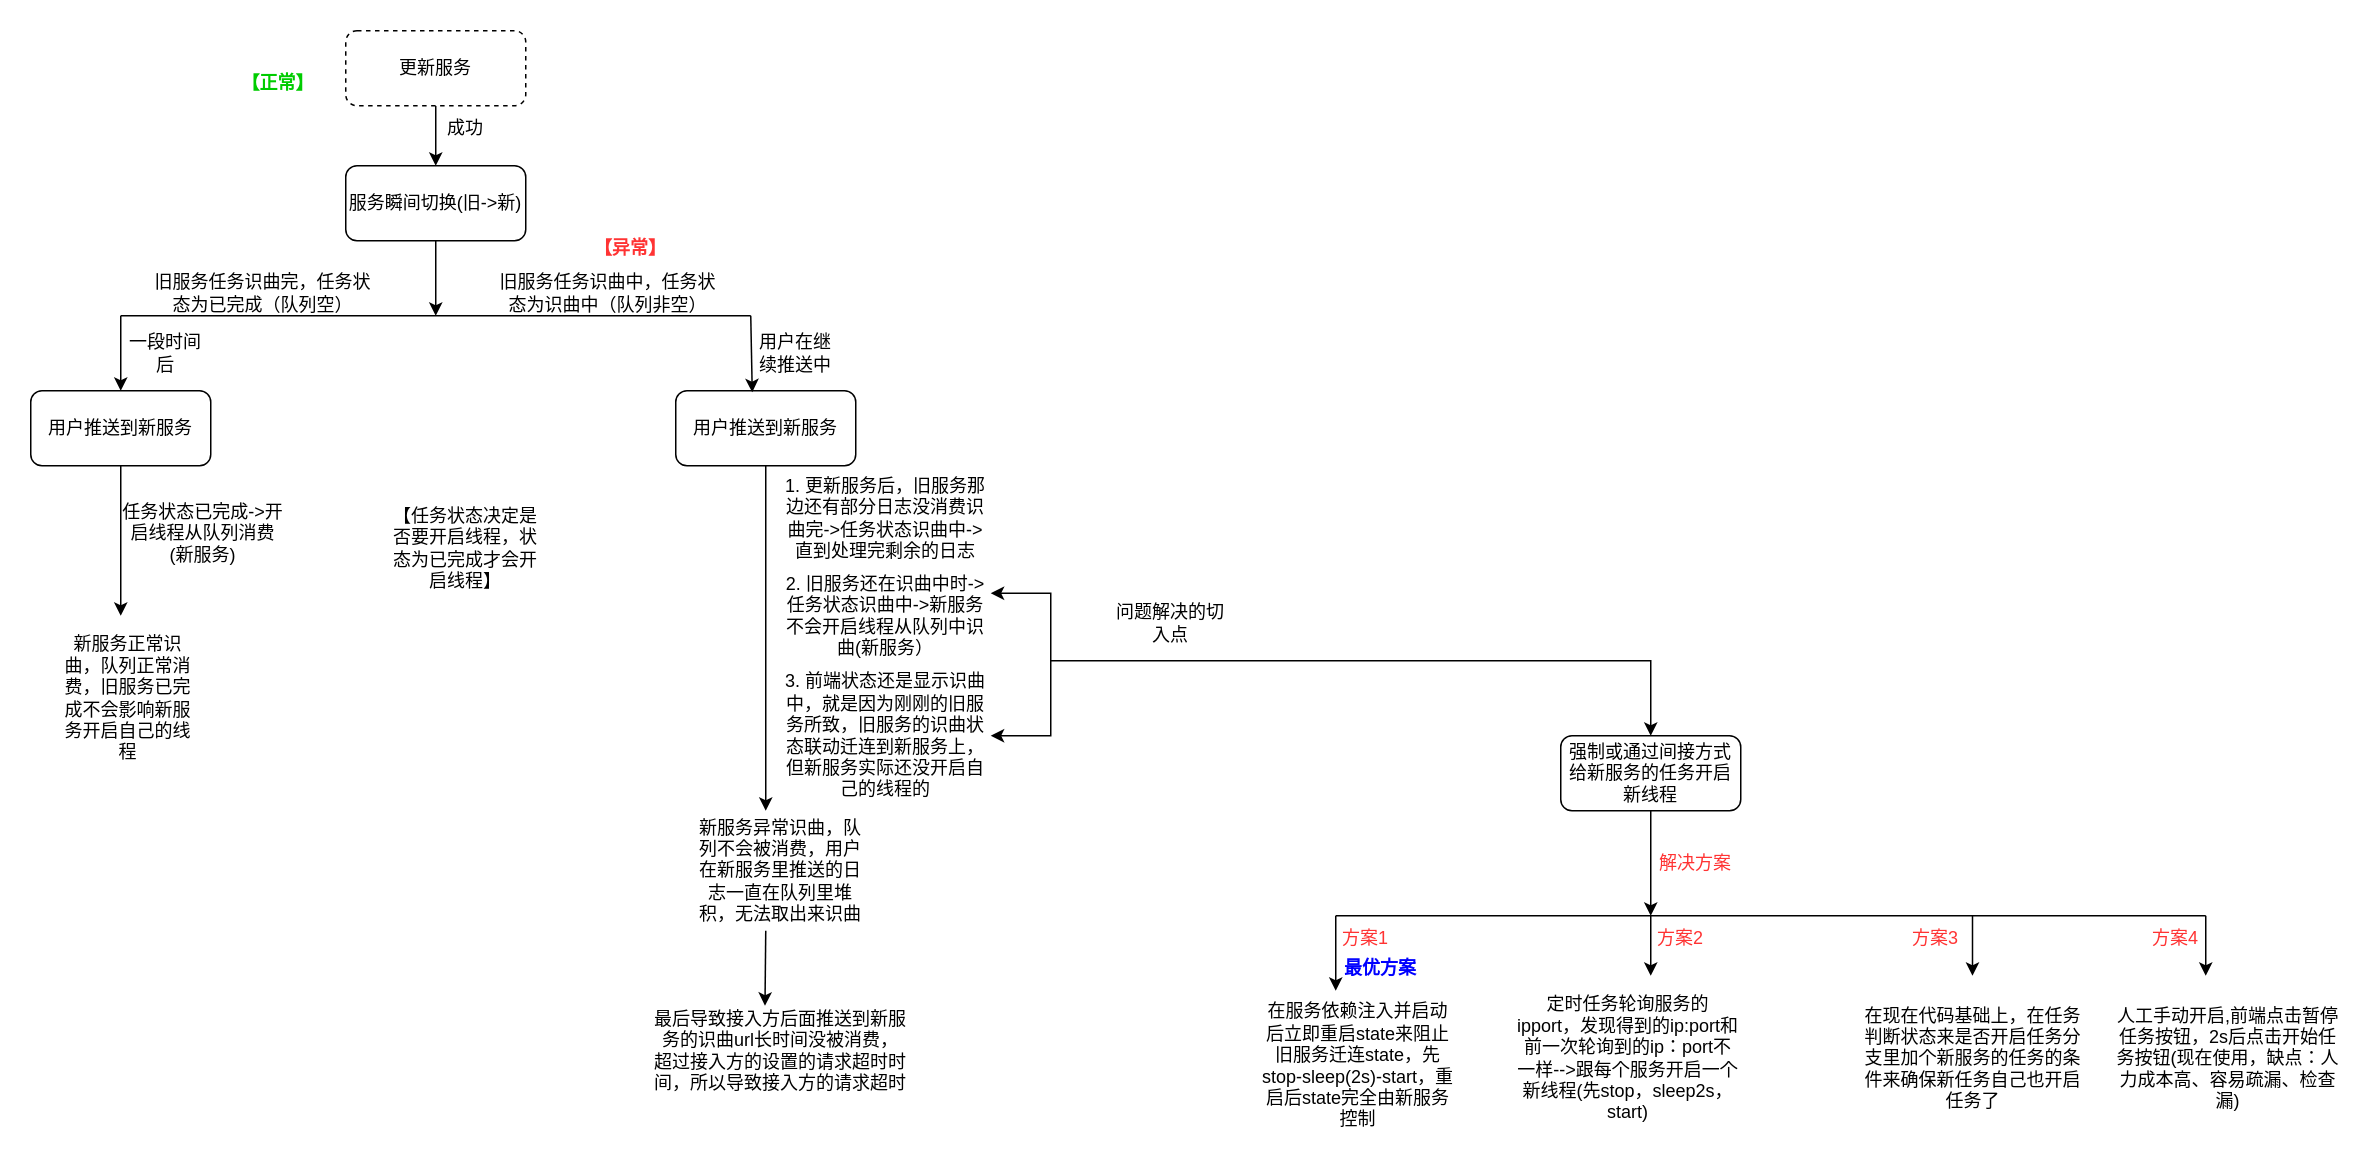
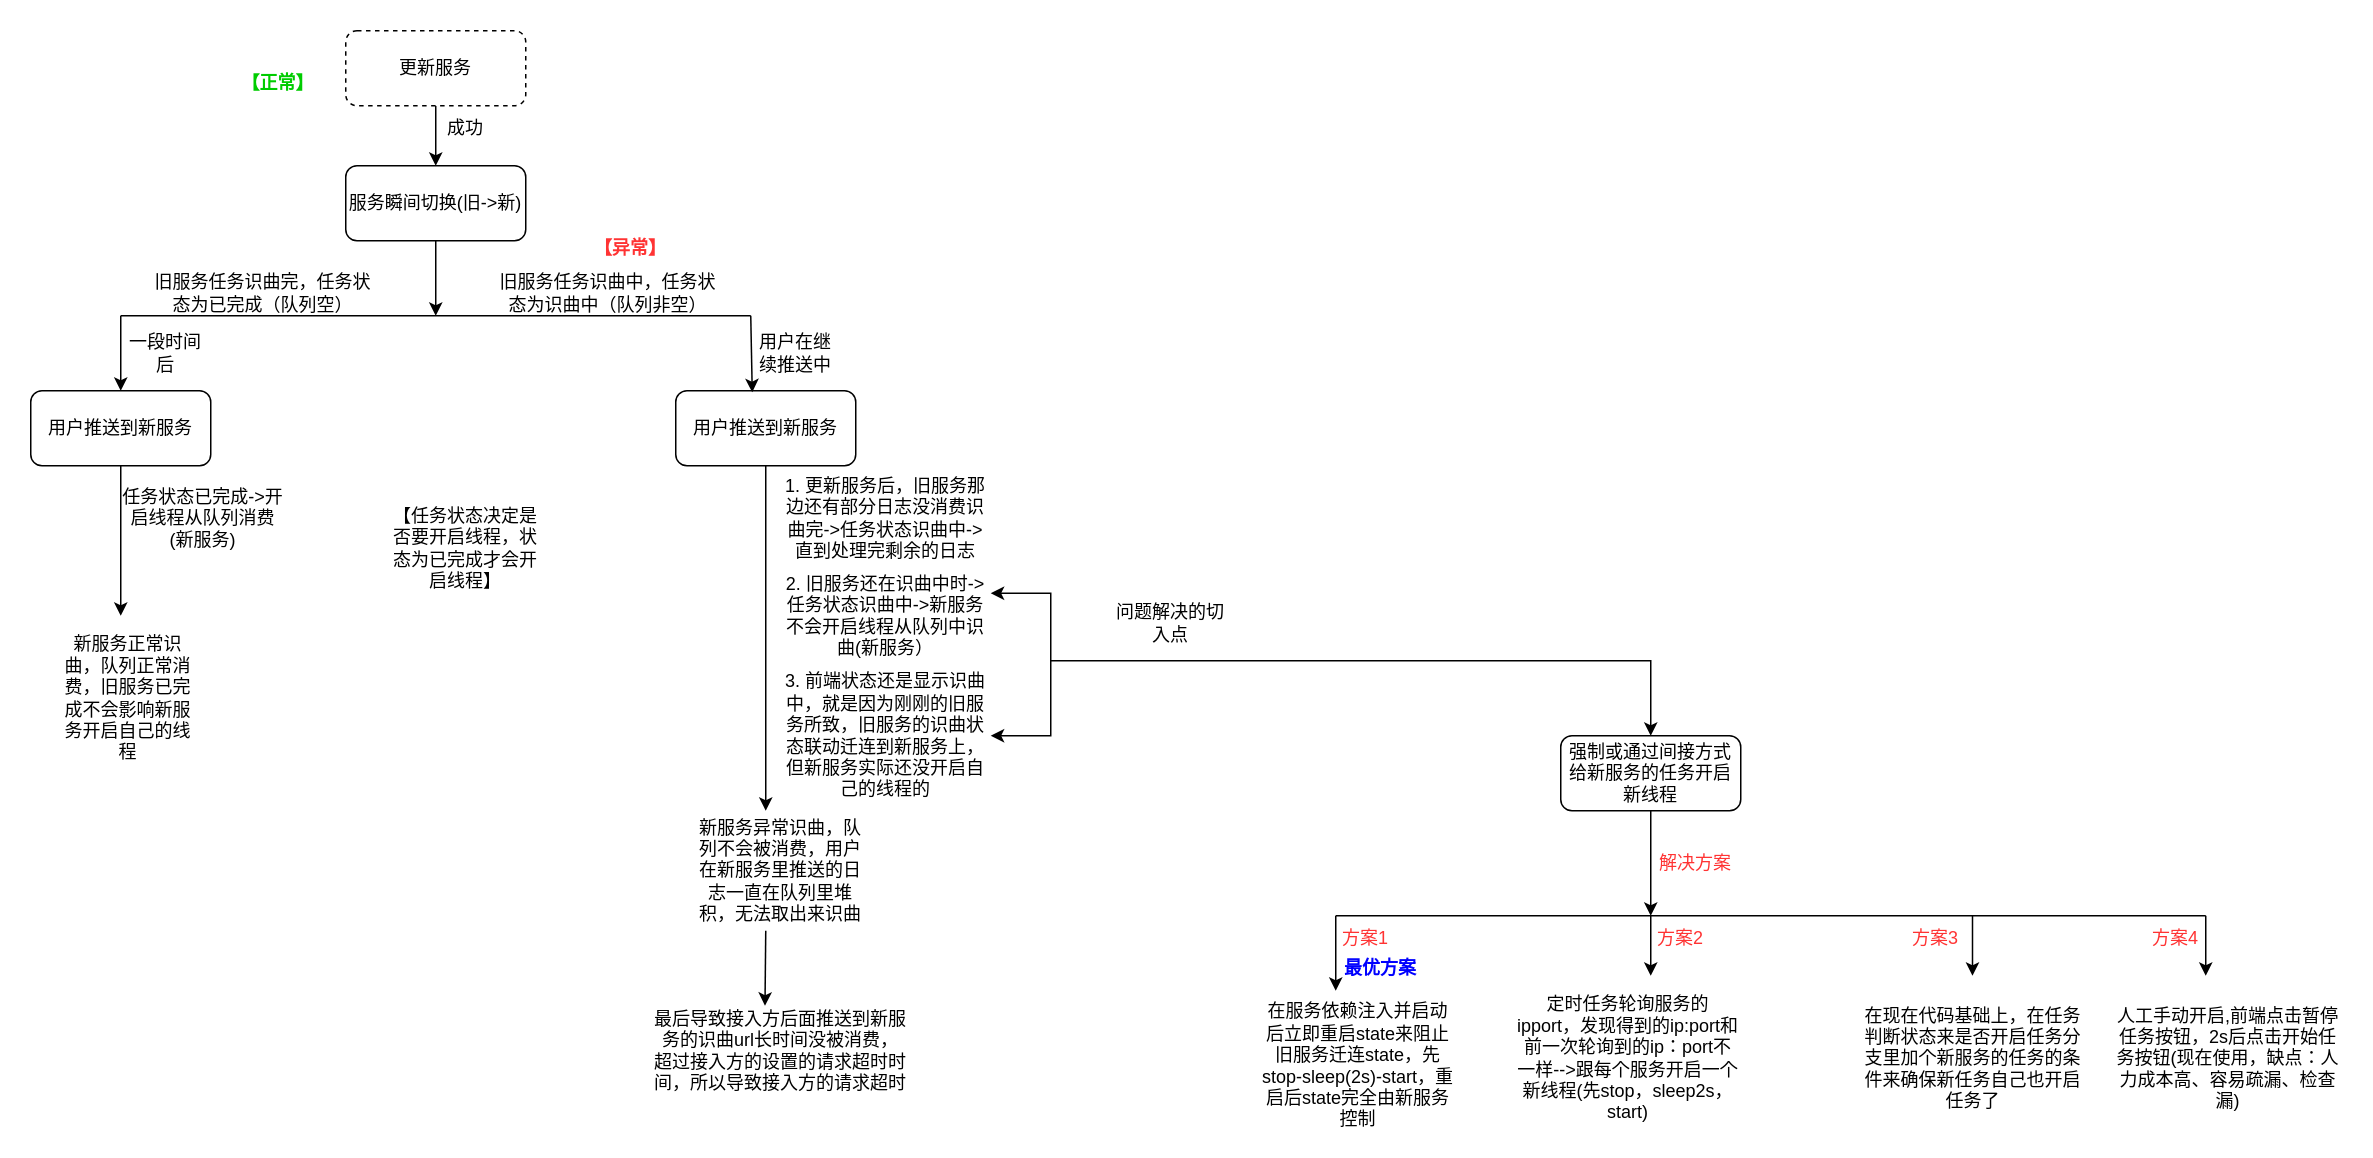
(203, 533) -> (203, 518)
